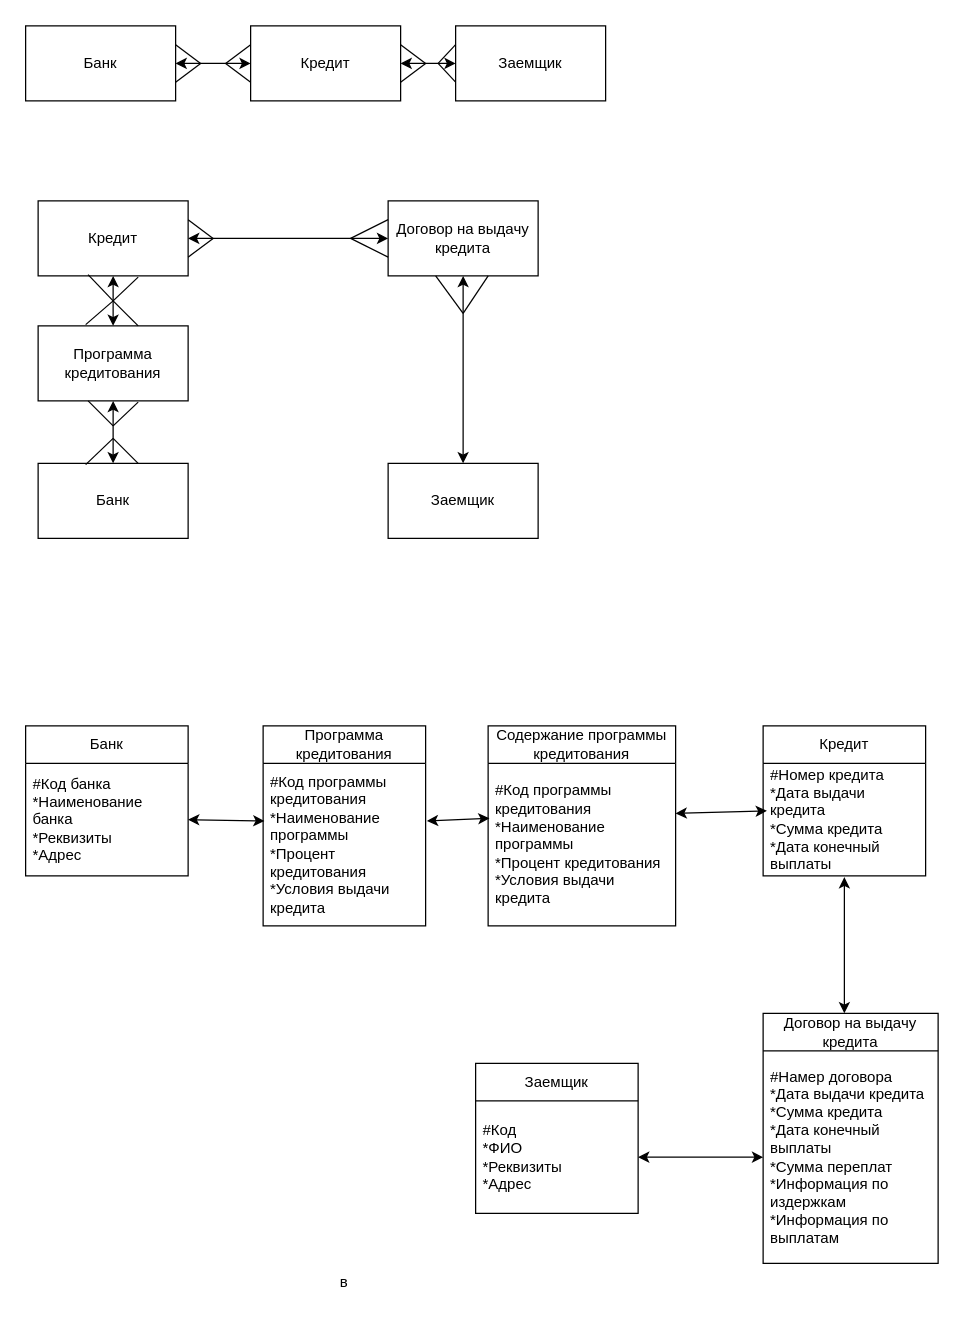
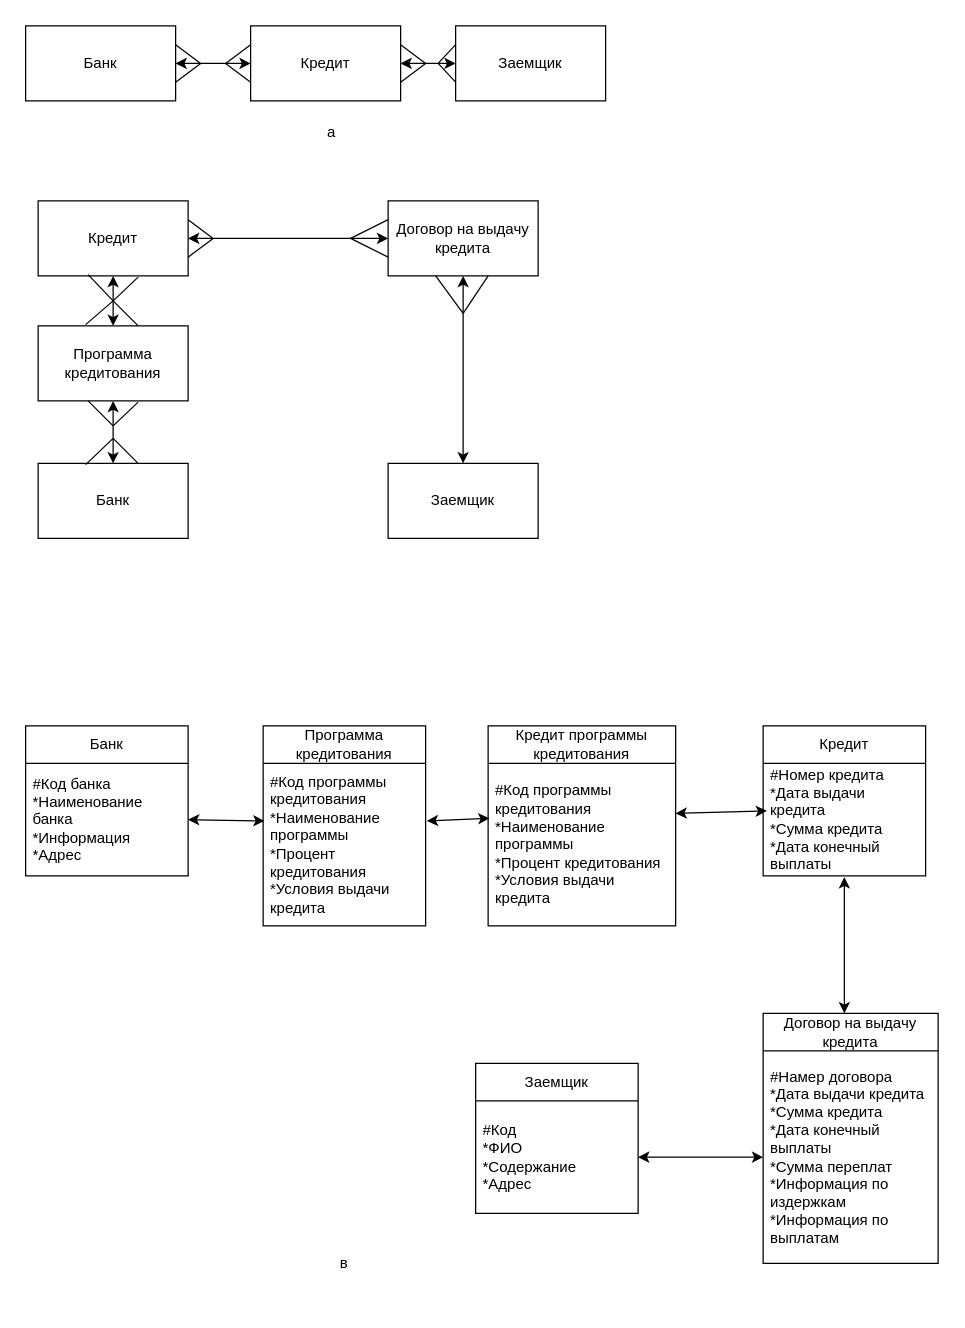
none -> (332, 132)
(582, 744) -> (582, 744)
(108, 819) -> (108, 819)
(525, 1157) -> (529, 1157)
(344, 1282) -> (344, 1263)
